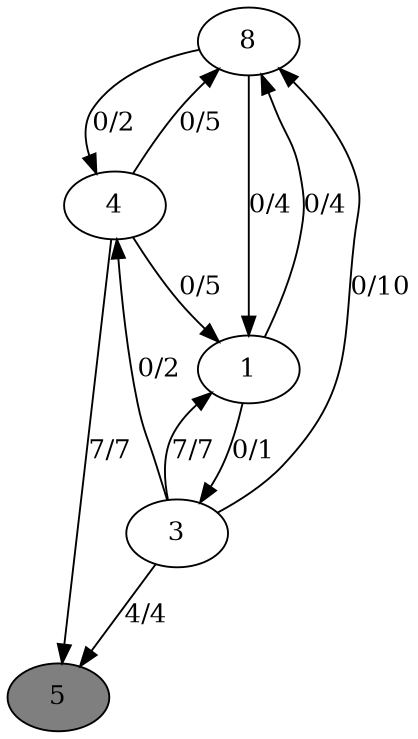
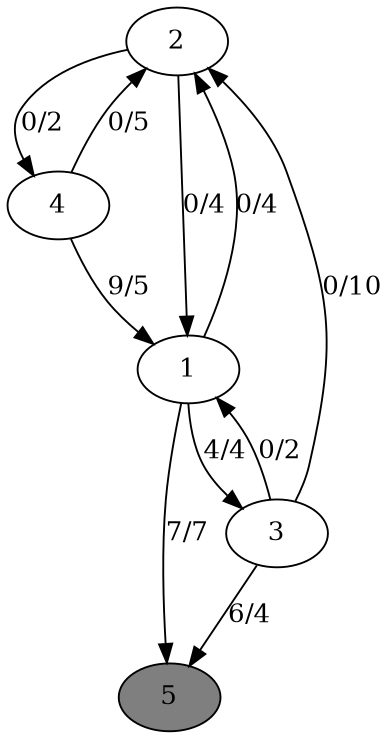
(249, 41) -> (177, 41)
(201, 287) -> (129, 287)
(133, 381) -> none
(88, 442) -> (164, 523)
(193, 451) -> (280, 451)
(253, 451) -> (225, 451)
(146, 615) -> (250, 615)
